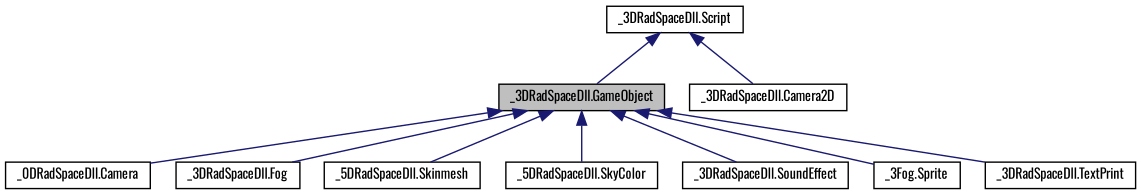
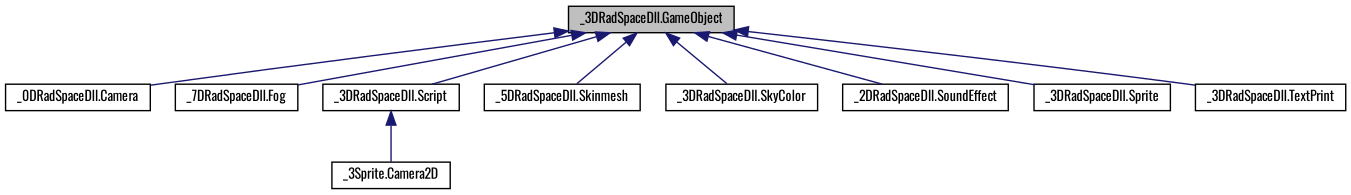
(623, 63) -> (514, 60)
(768, 97) -> (391, 175)
(238, 175) -> (237, 97)
(582, 175) -> (742, 97)
(765, 175) -> (925, 97)
(917, 175) -> (1102, 97)
